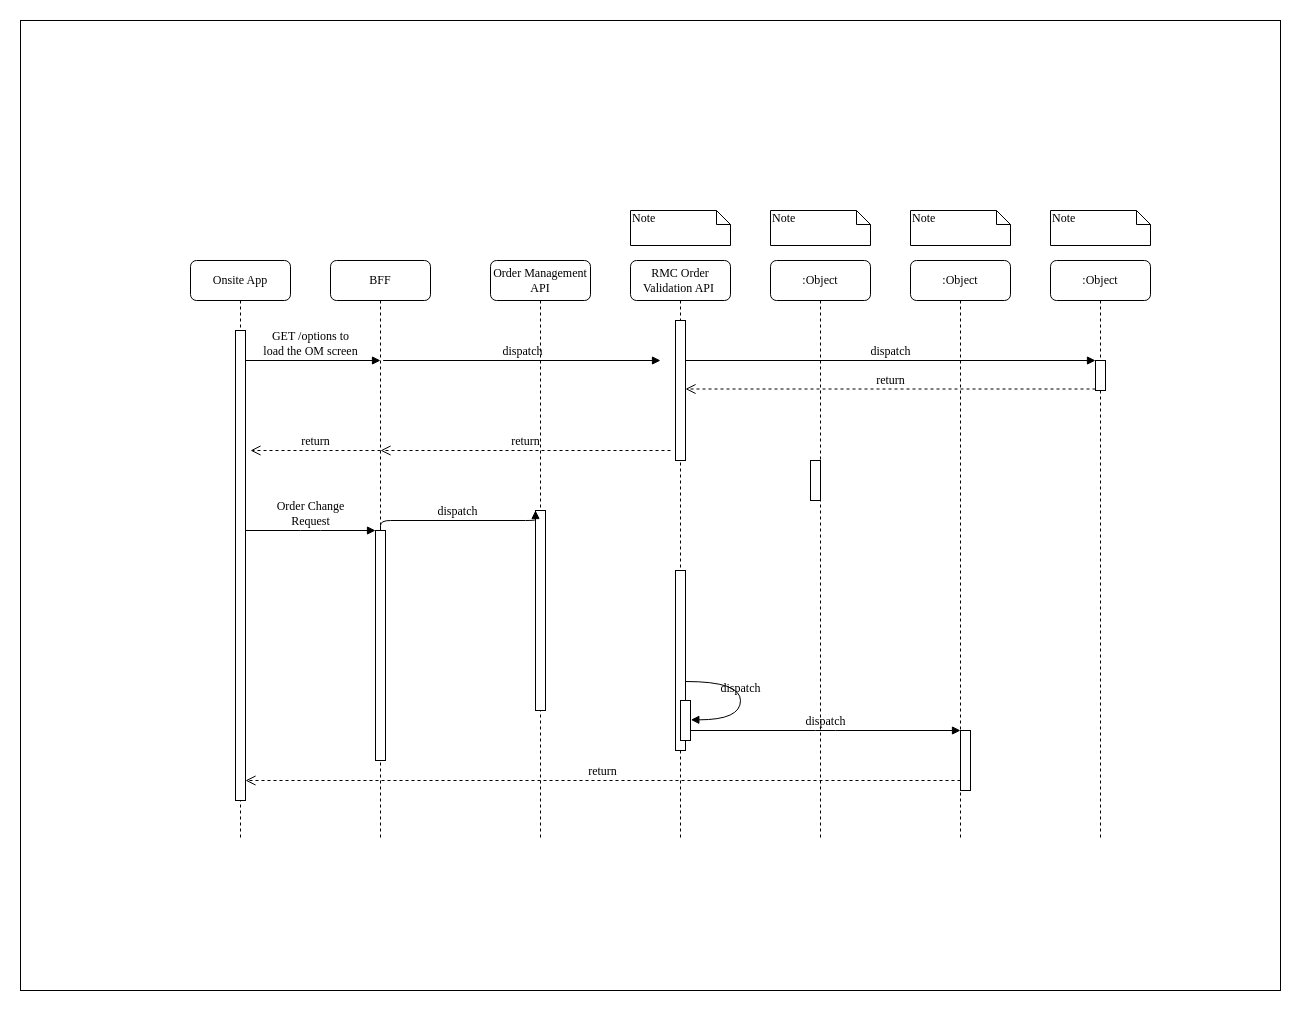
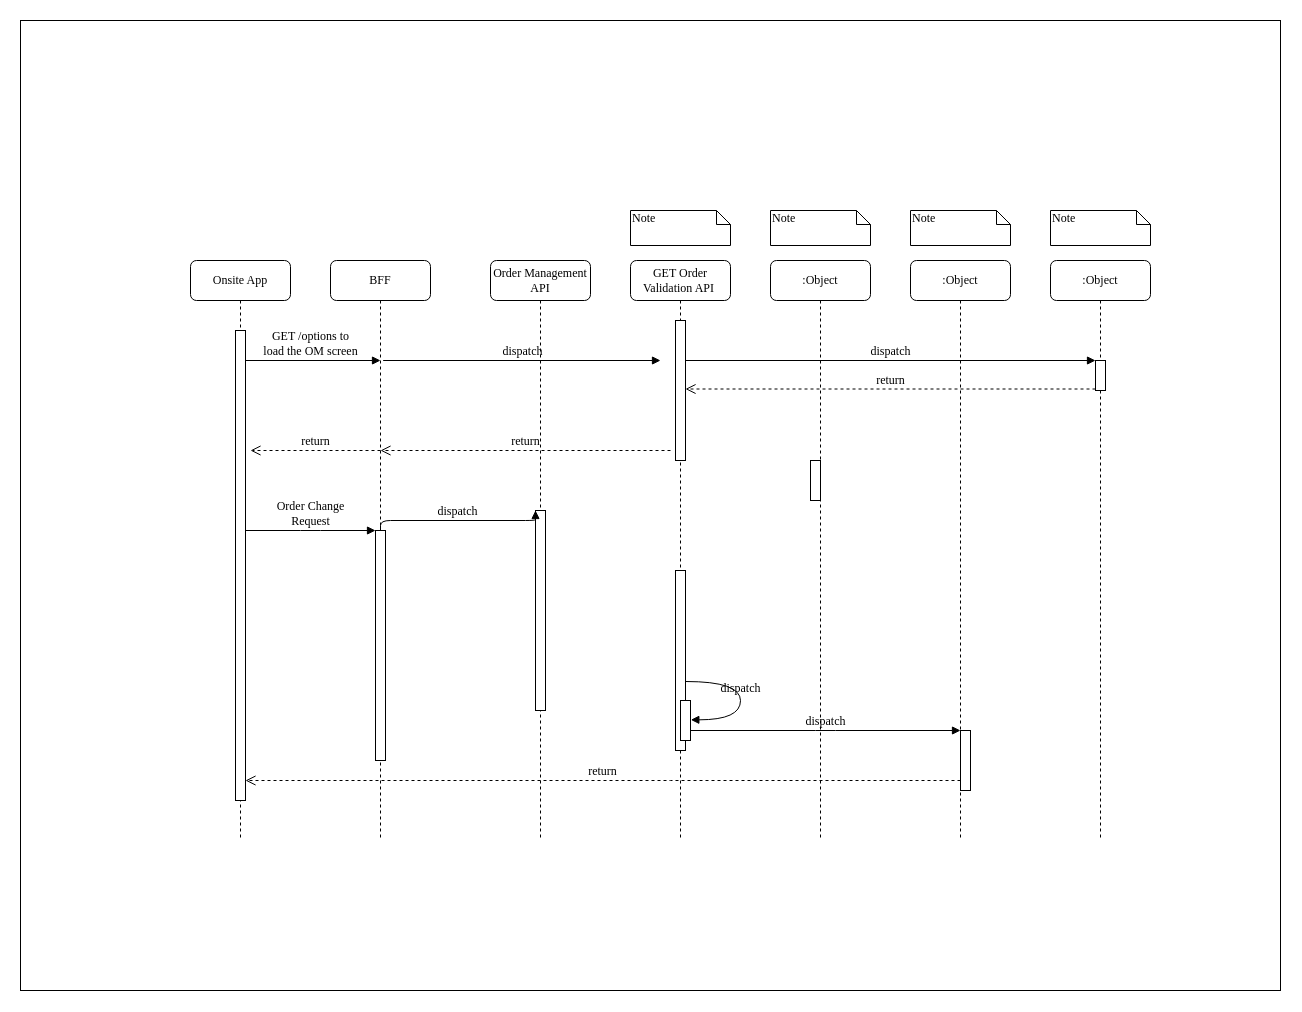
(681, 281) -> (681, 281)
